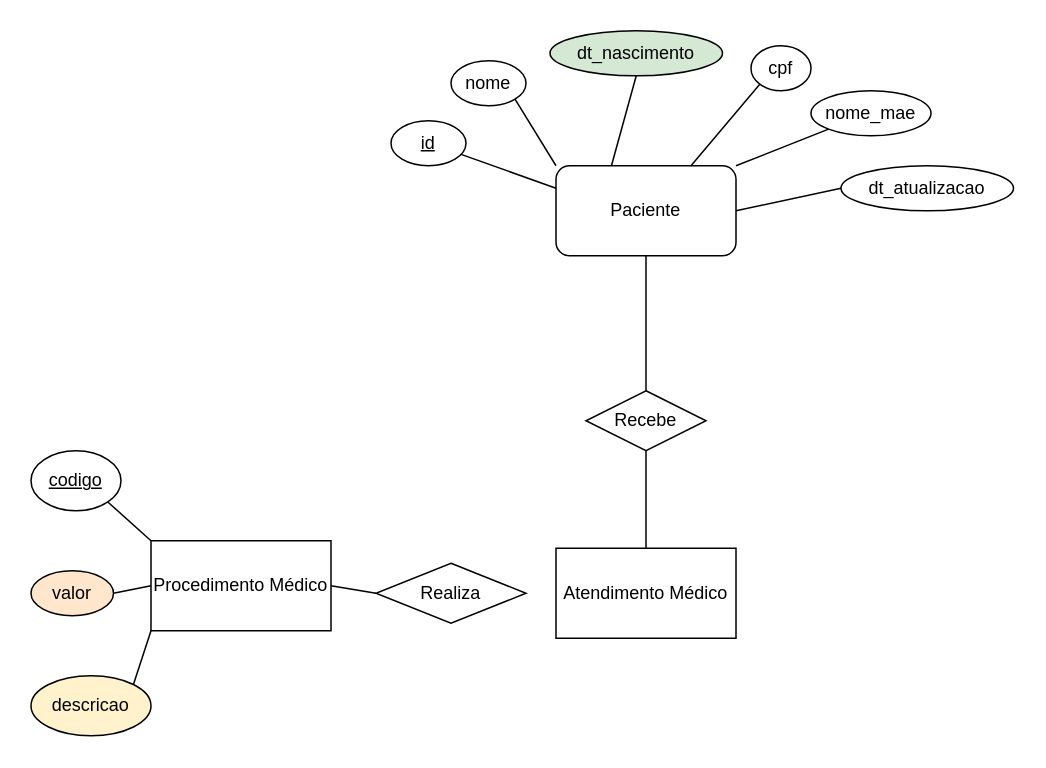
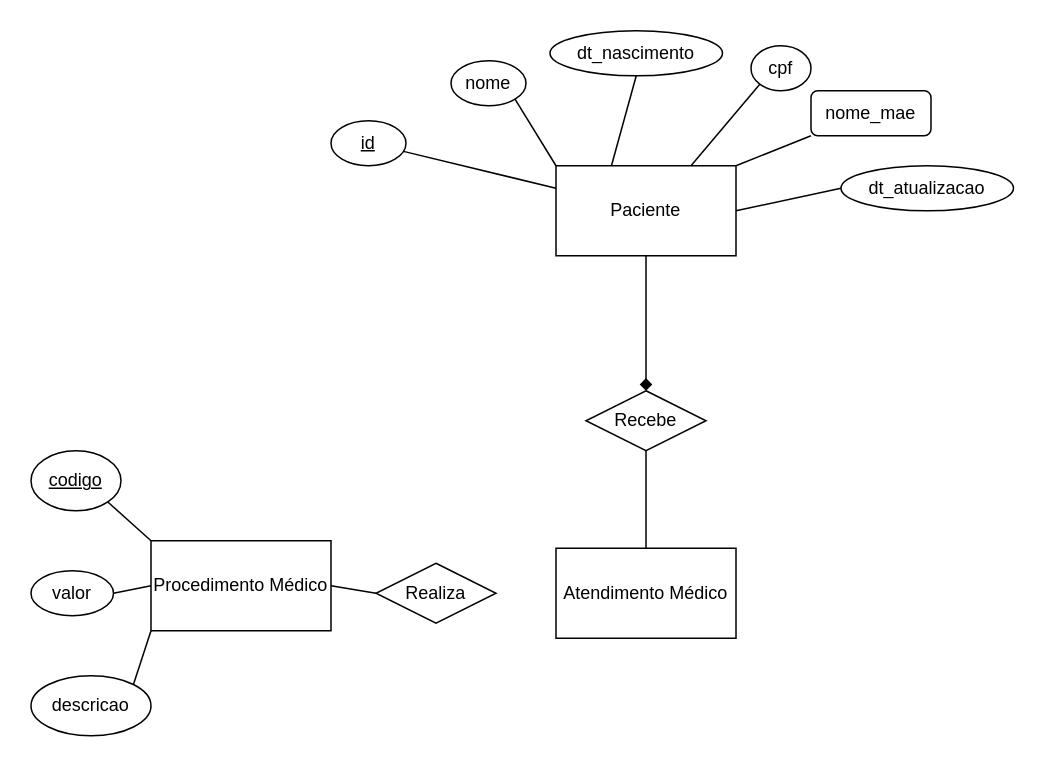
(636, 53) -> (636, 53)
(871, 113) -> (871, 113)
(428, 143) -> (368, 143)
(646, 211) -> (646, 211)
(646, 384) -> (646, 378)
(72, 593) -> (72, 593)
(451, 593) -> (436, 593)
(91, 706) -> (91, 706)
